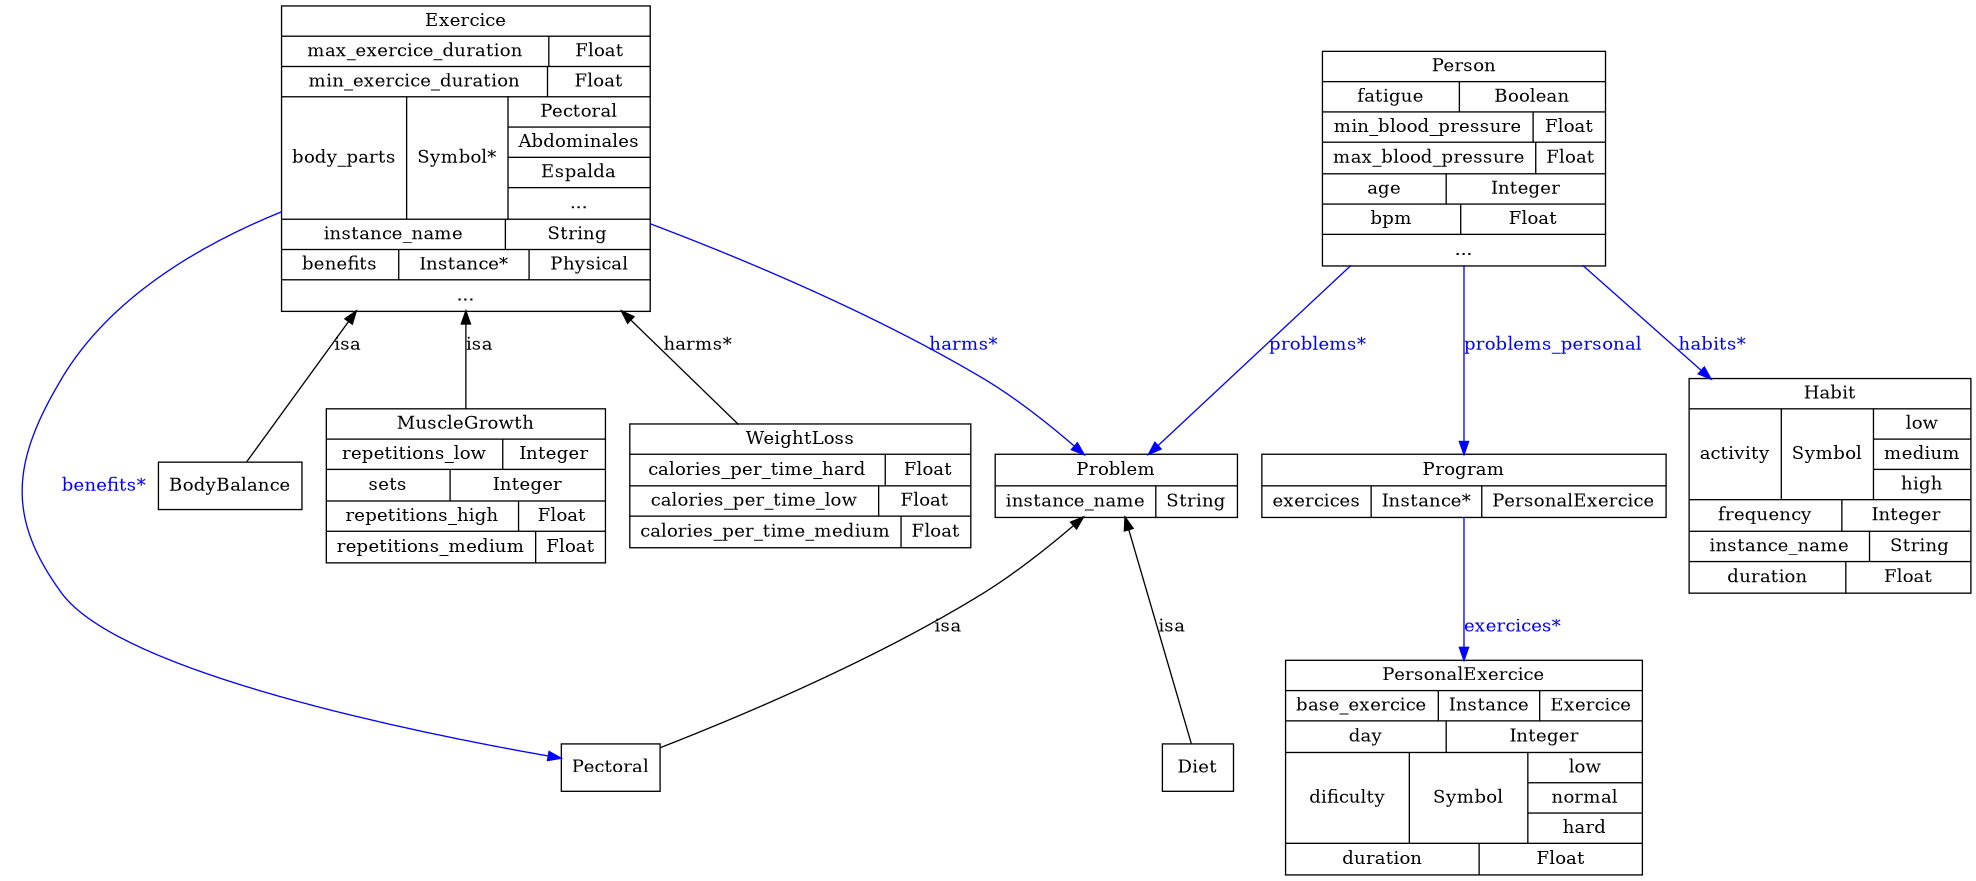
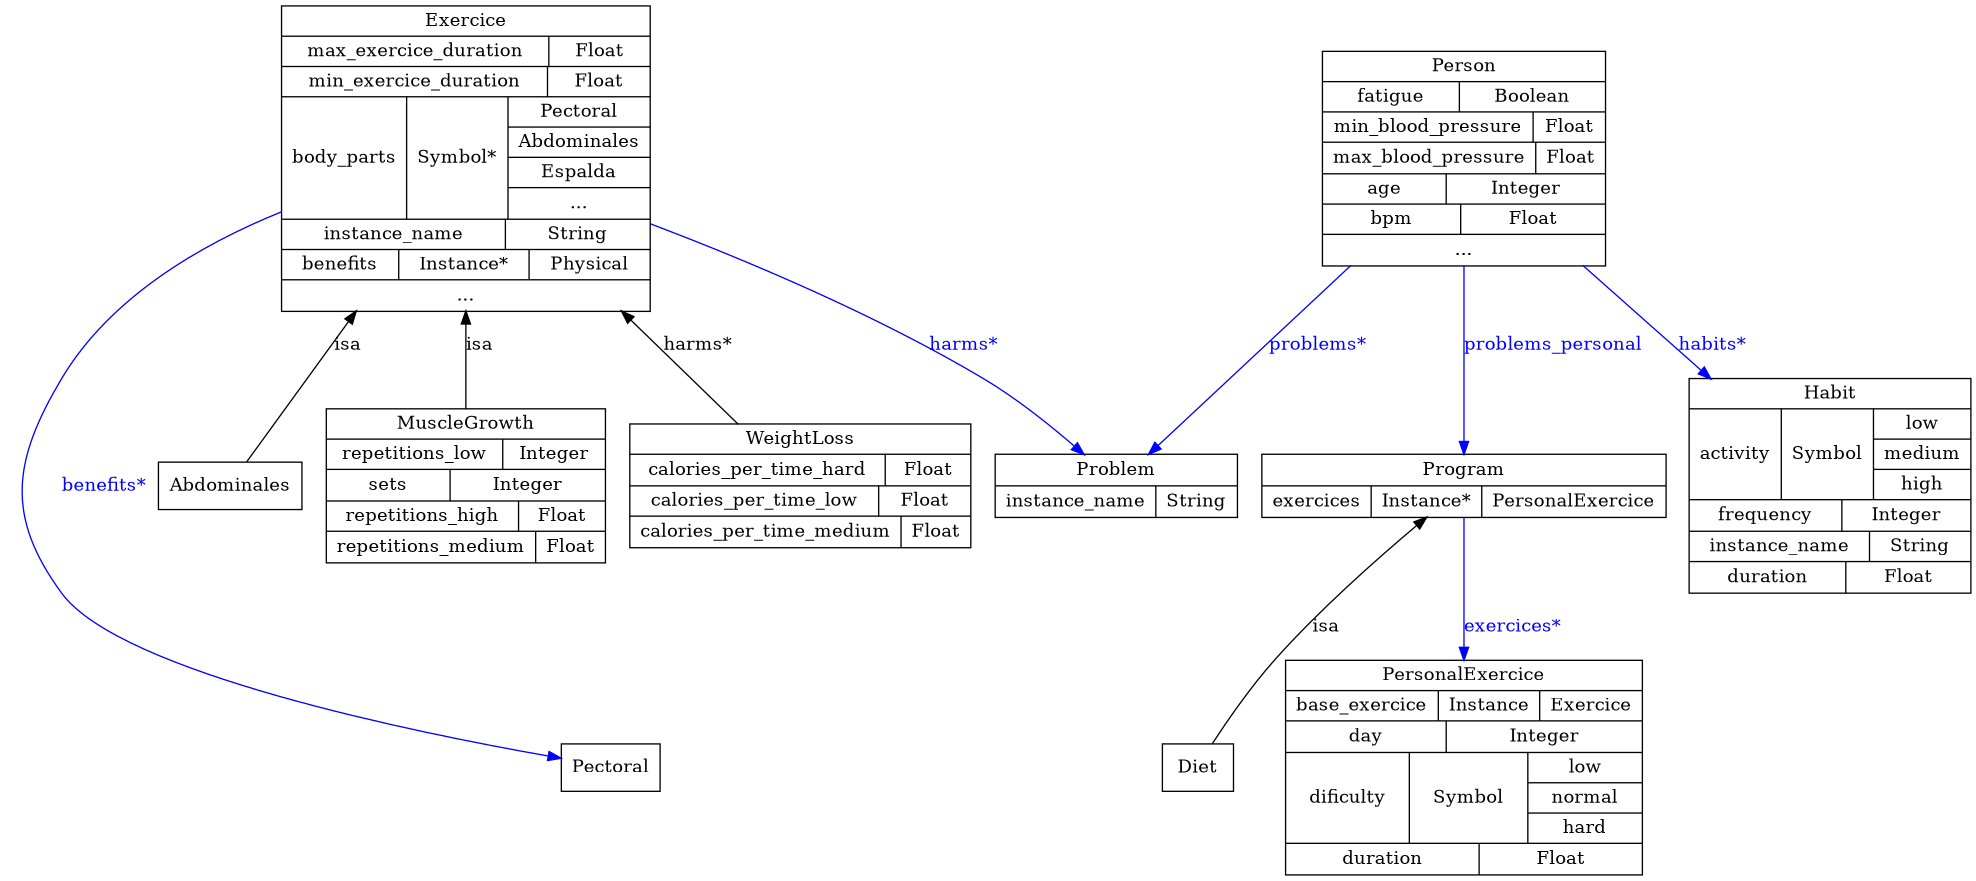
(230, 486) -> (230, 486)
(1160, 637) -> (1306, 627)
(876, 653) -> none
